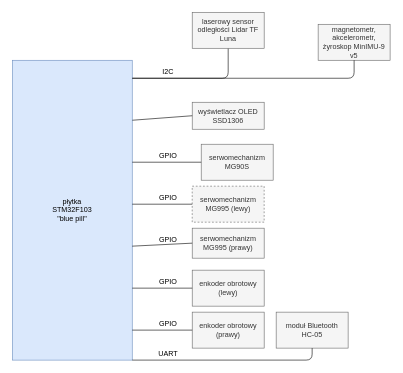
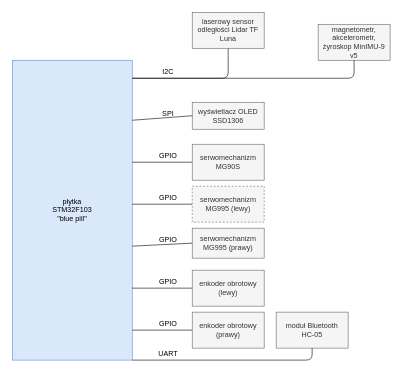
none -> (168, 114)
(237, 162) -> (228, 162)
